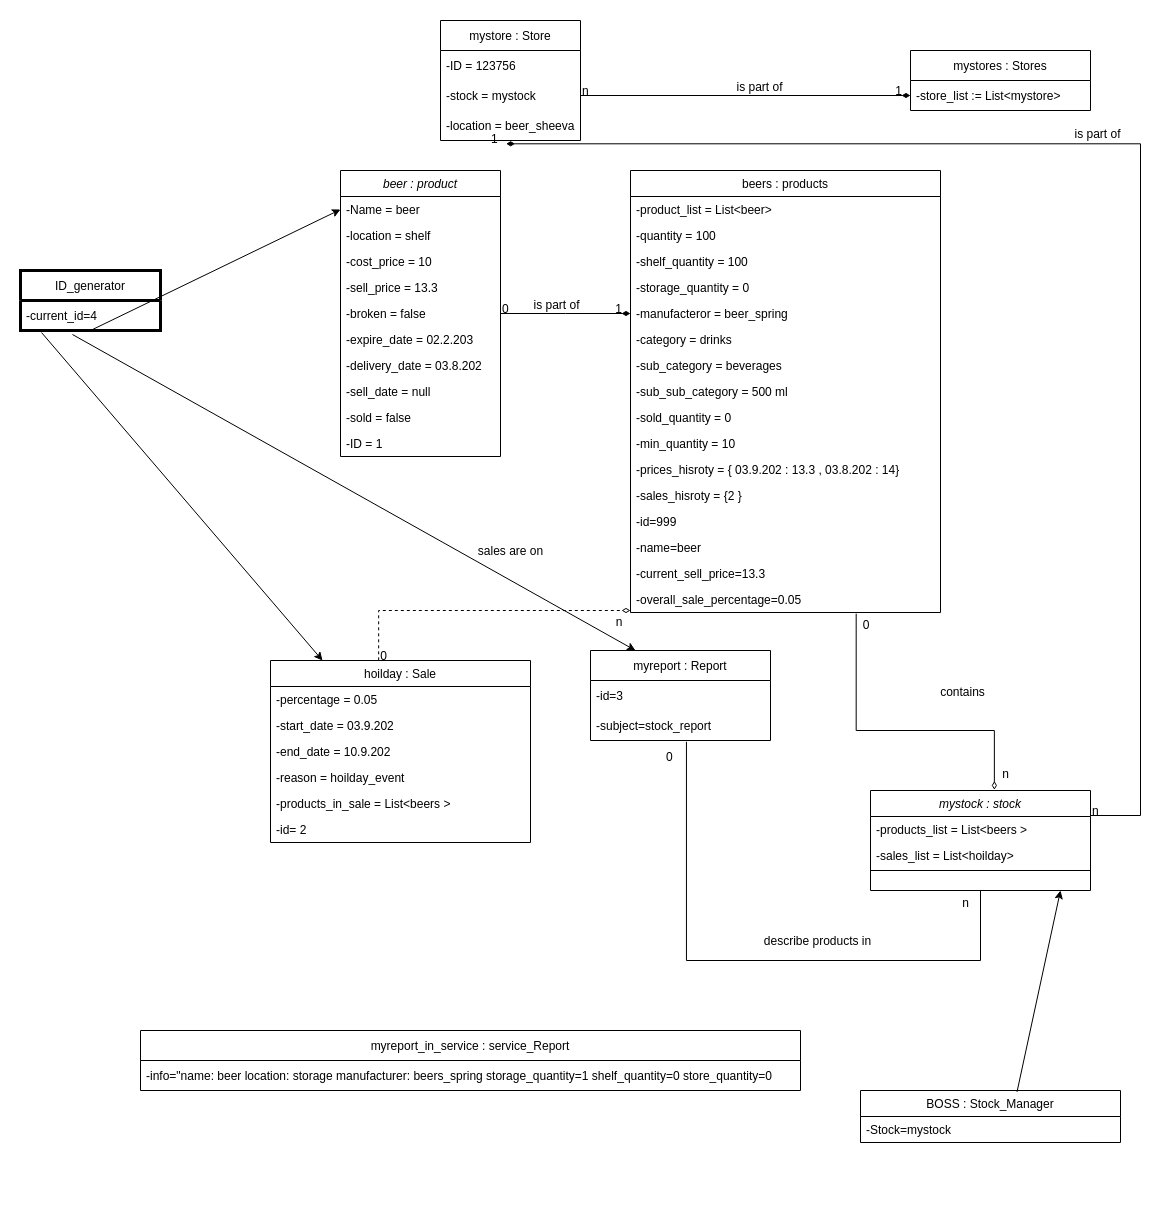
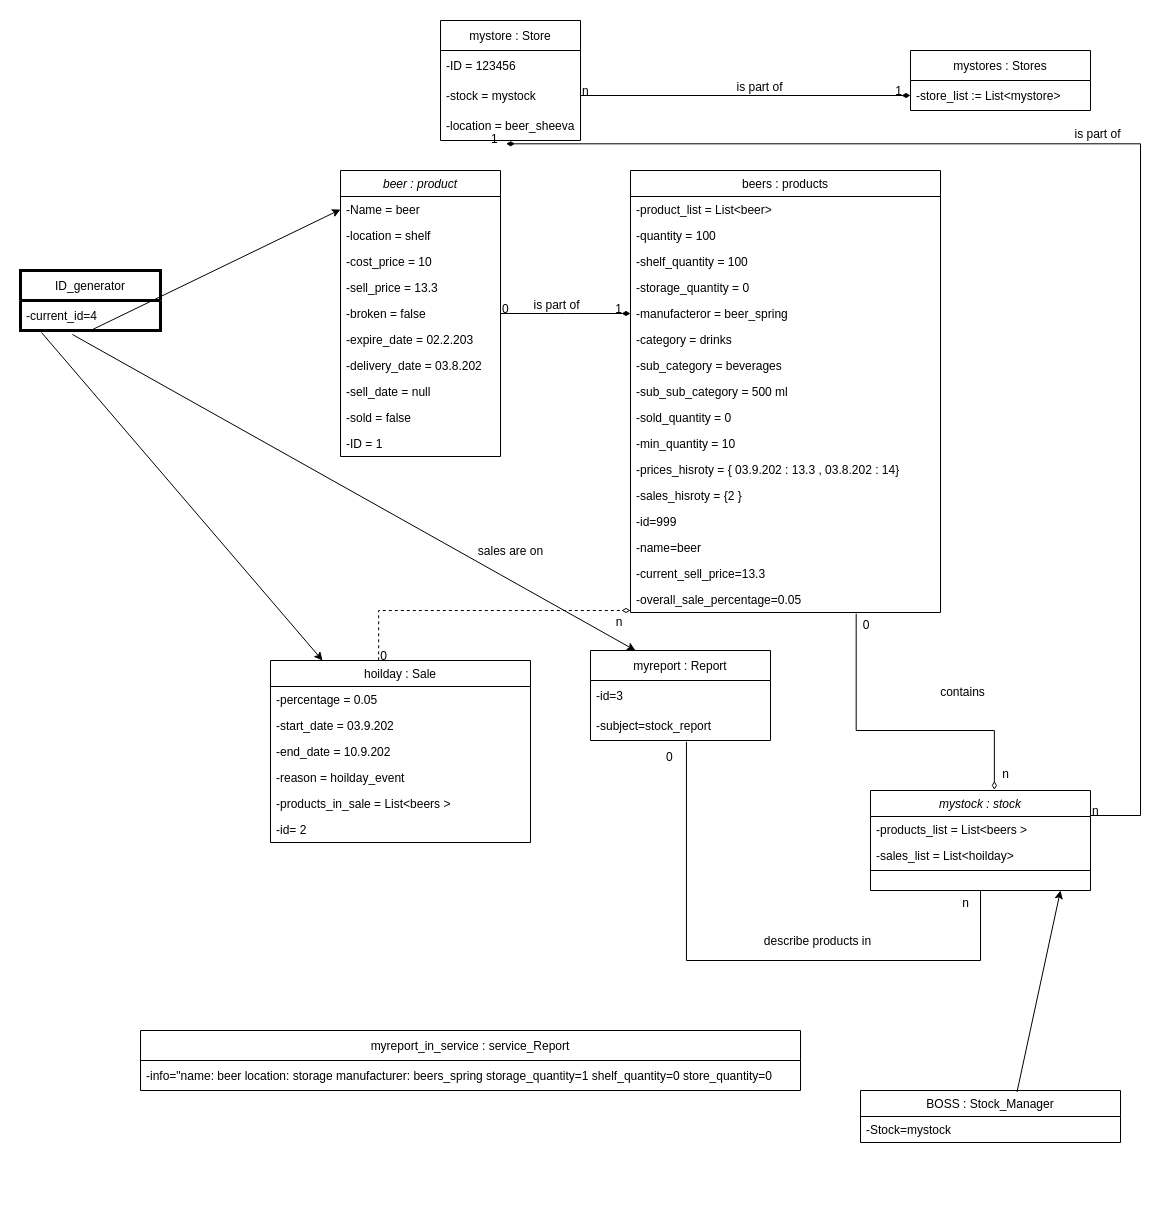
(483, 66) -> (483, 66)
